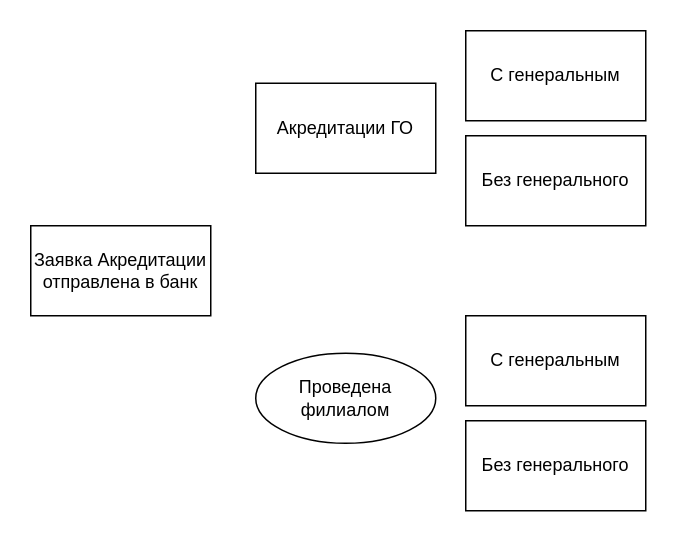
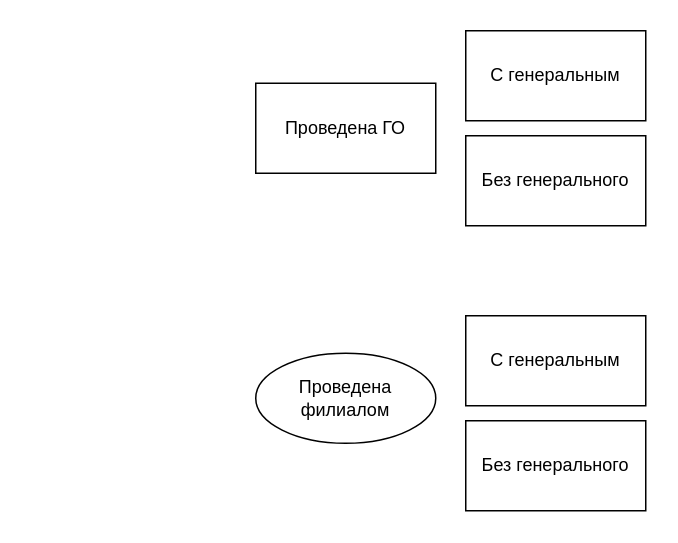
(346, 128) -> (346, 128)
(121, 271) -> none
